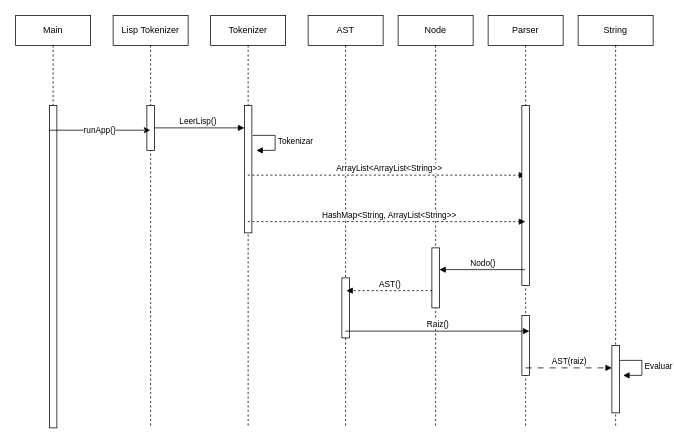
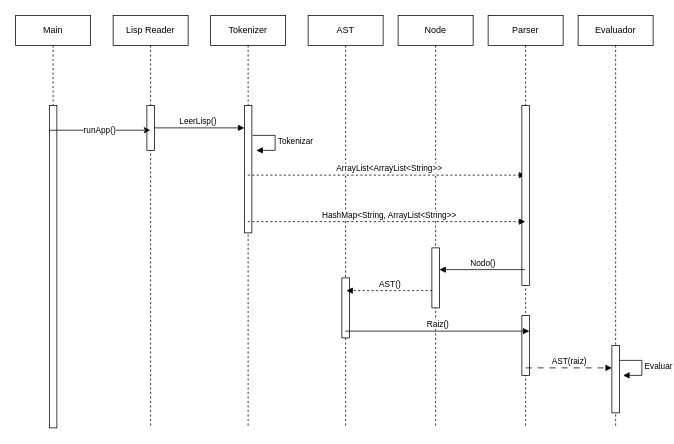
(150, 30) -> (150, 30)
(615, 30) -> (615, 30)
